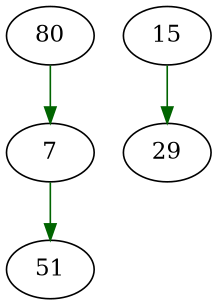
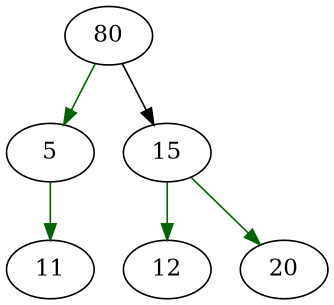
none -> (134, 87)
(50, 153) -> (50, 153)
(167, 153) -> (284, 270)
(50, 270) -> (50, 270)
none -> (167, 270)
